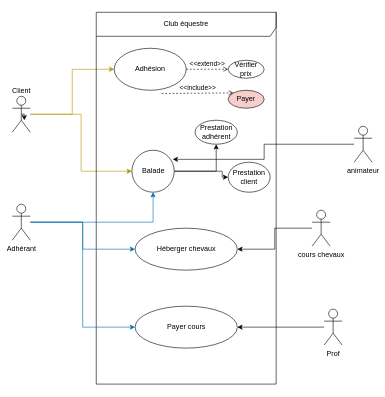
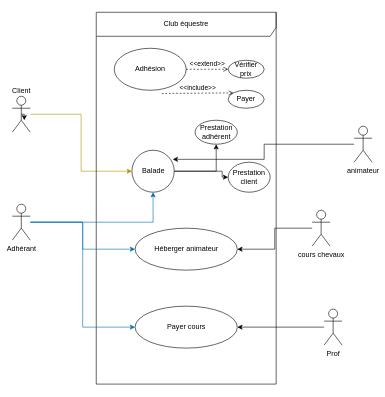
(72, 69) -> none
(246, 99) -> (246, 99)
(187, 249) -> (187, 249)
